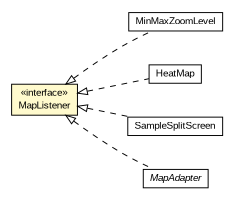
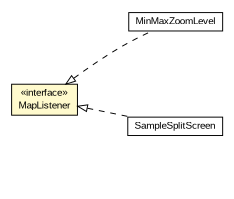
(175, 74) -> none
(175, 178) -> none
